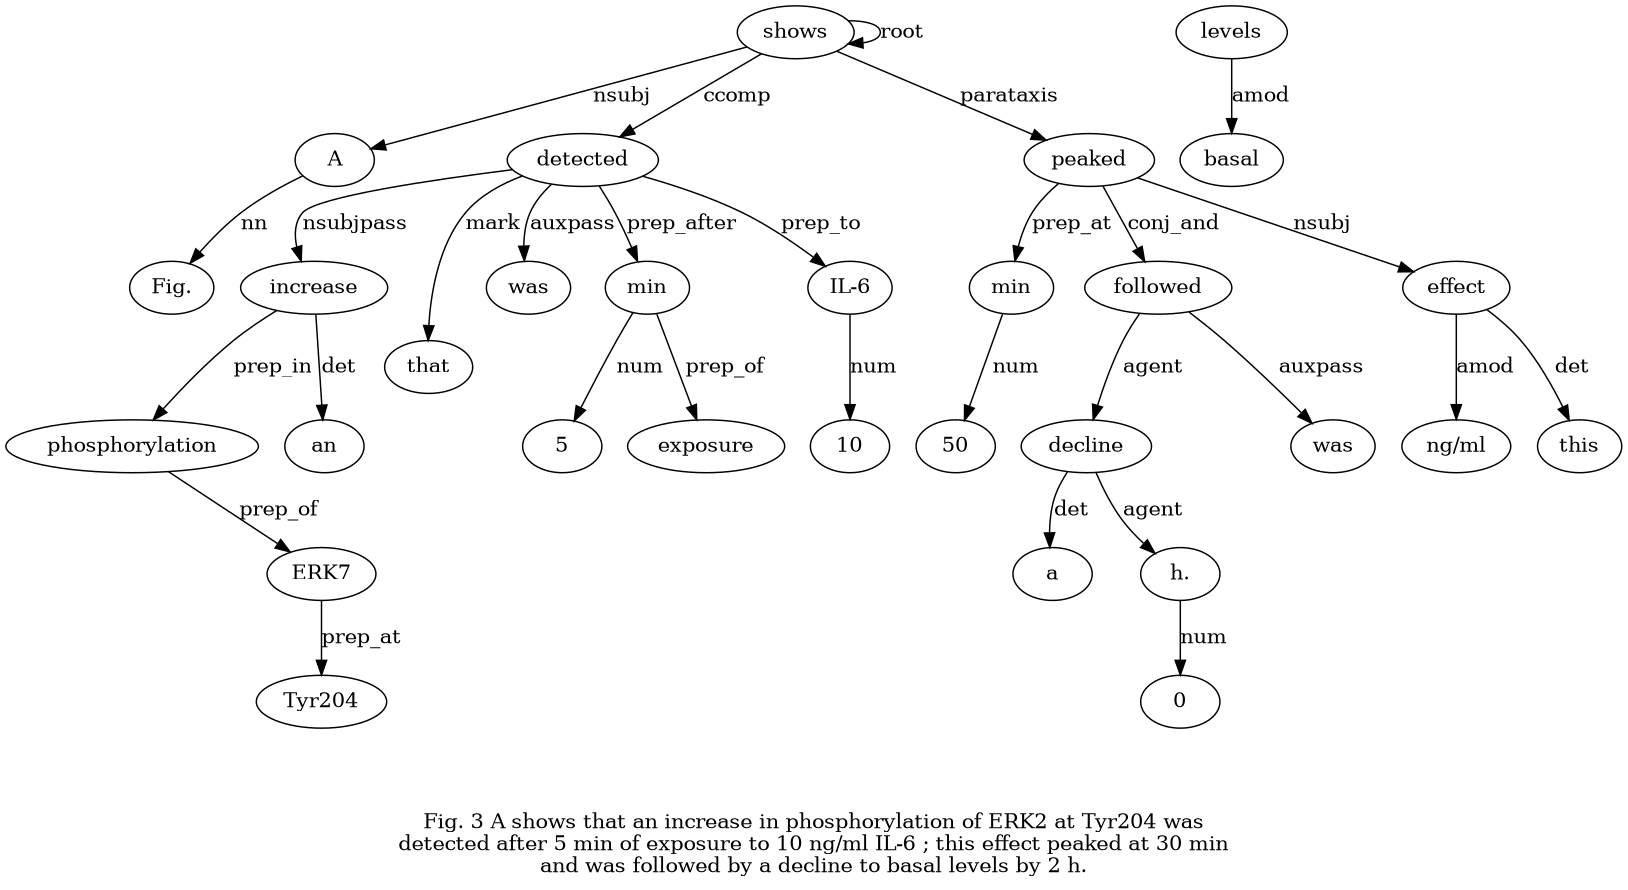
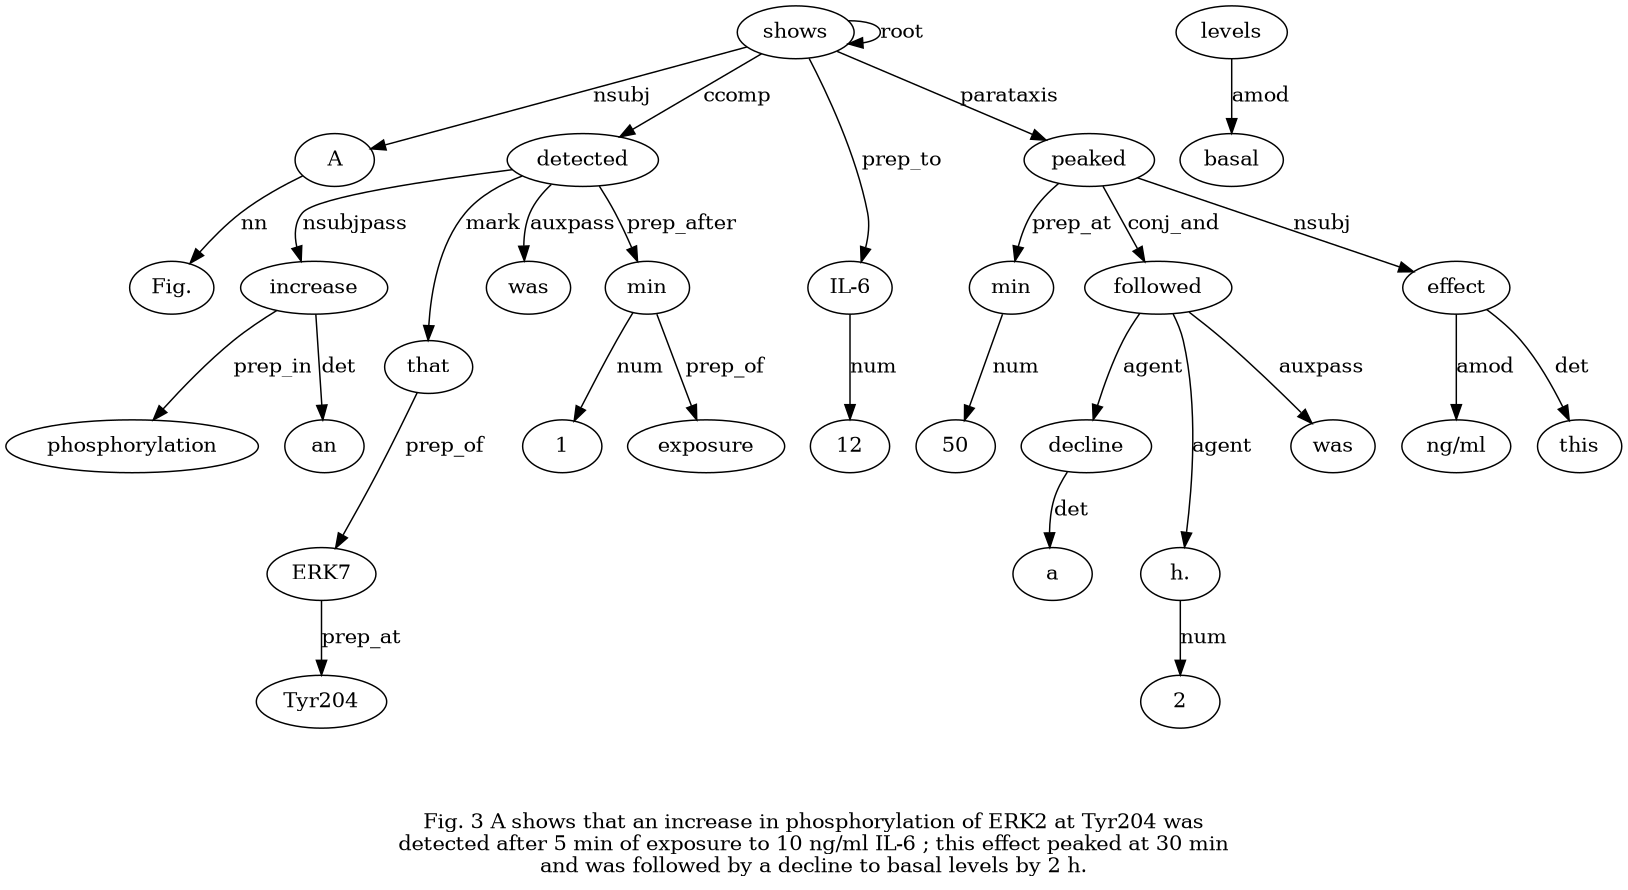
(732, 208) -> (850, 150)
(562, 446) -> (562, 446)
(850, 446) -> (850, 446)
(223, 508) -> (382, 464)
(1116, 511) -> (1193, 422)
(1180, 702) -> (1180, 702)
